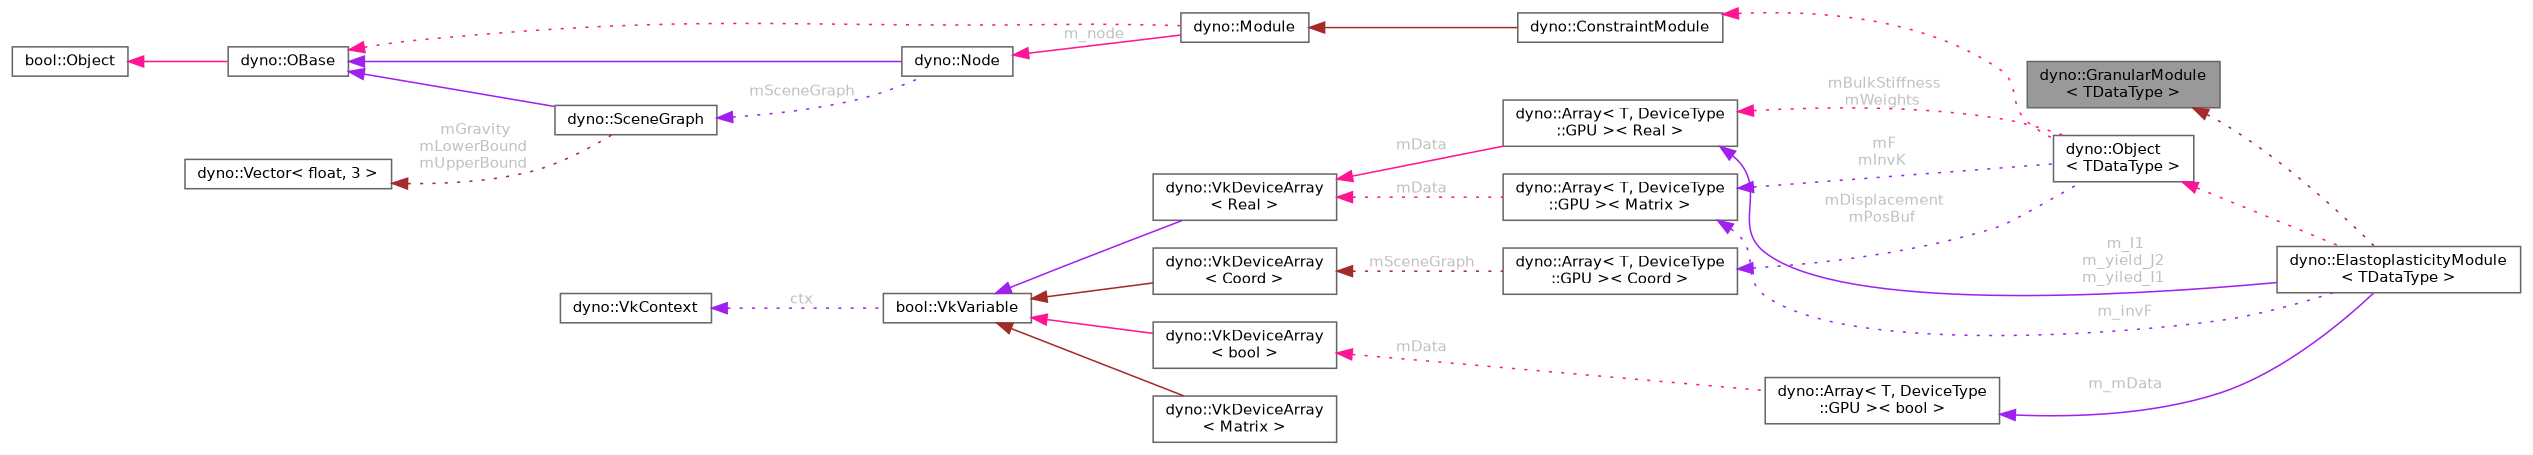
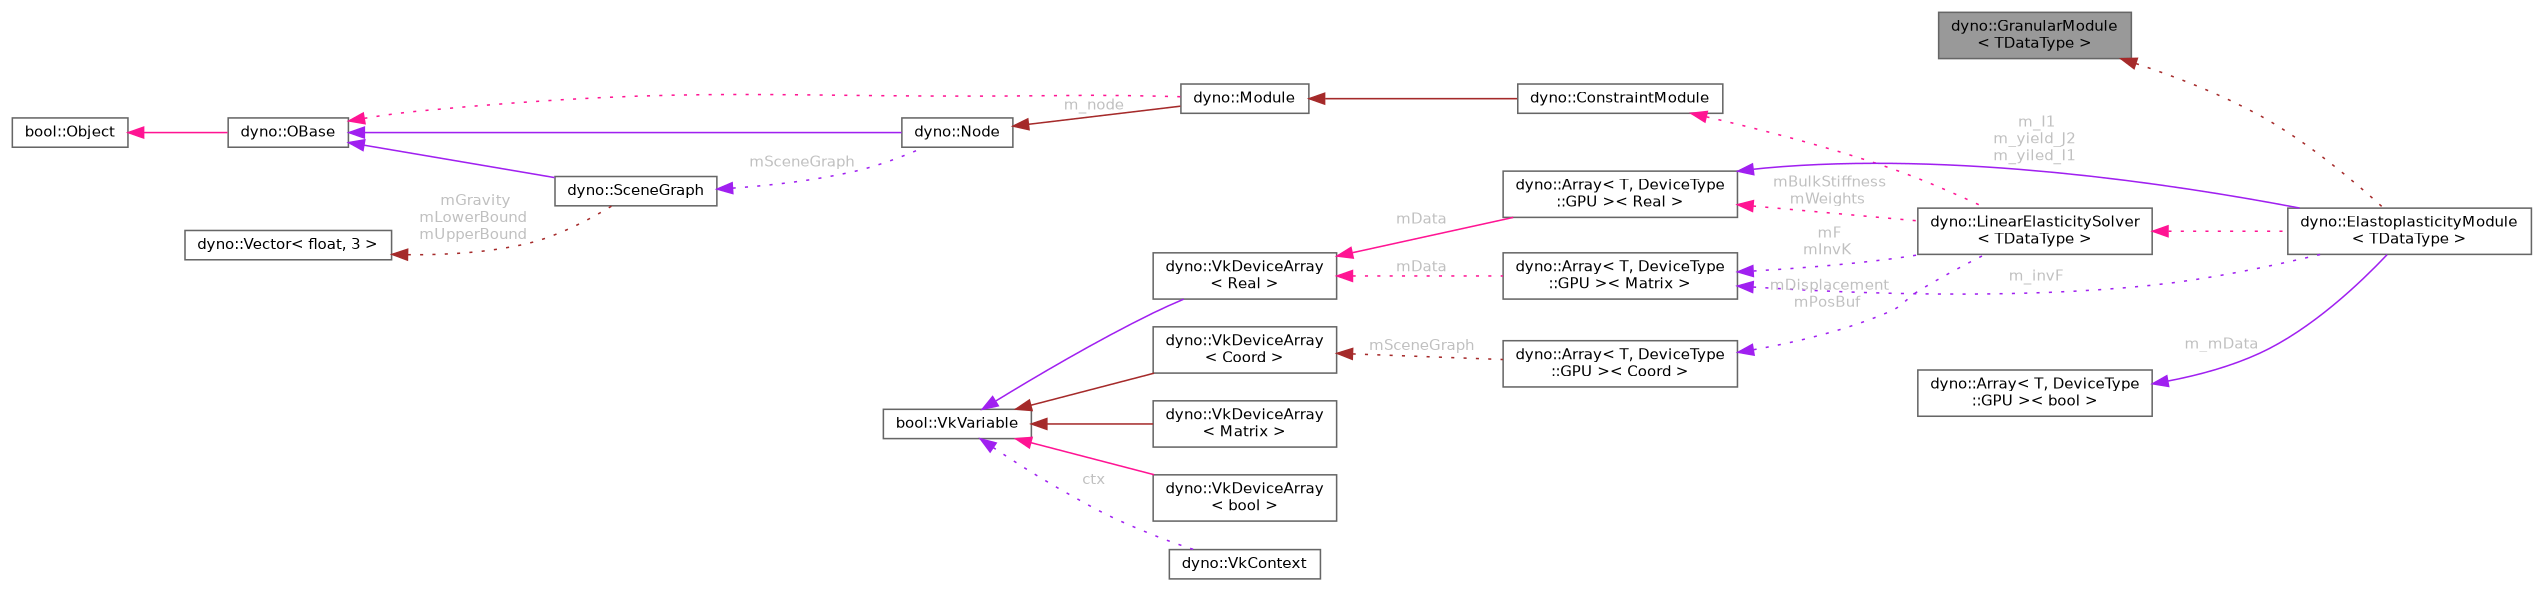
(1105, 44) -> (1105, 115)
(2124, 159) -> (2035, 231)
(805, 308) -> (1090, 506)
(1559, 372) -> none
